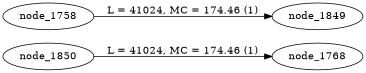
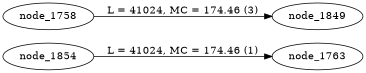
(183, 11) -> (183, 11)
(48, 56) -> (48, 56)
(317, 56) -> (317, 56)
